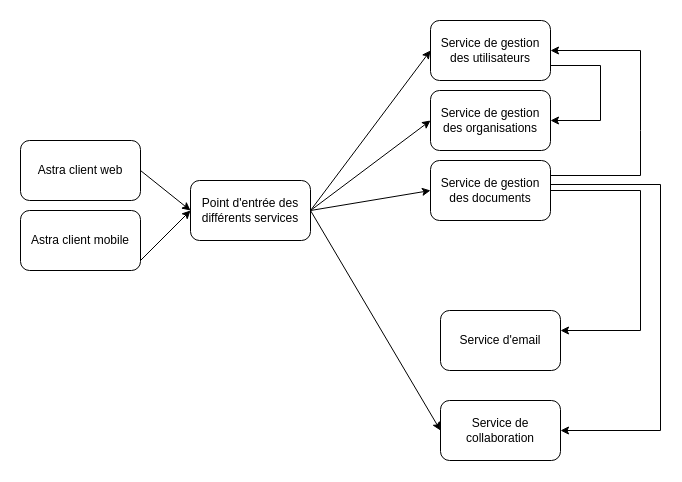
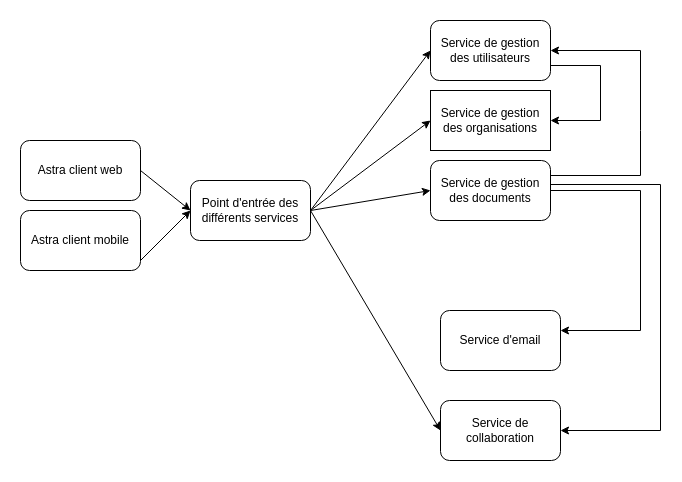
(491, 121) -> (491, 121)
